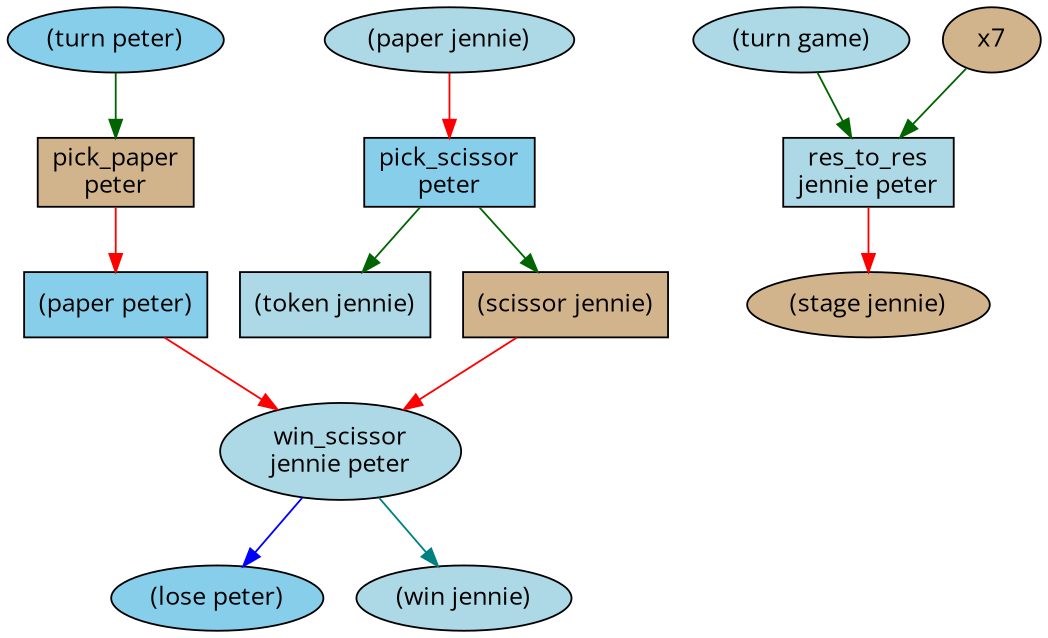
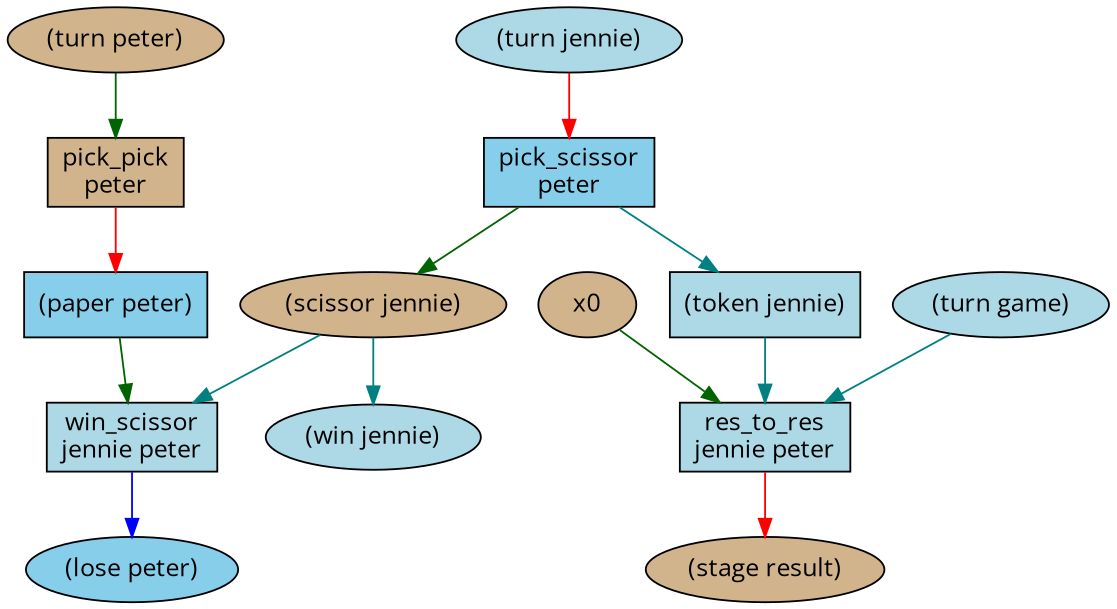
(116, 40) -> (116, 40)
(449, 40) -> (569, 40)
(992, 40) -> (587, 305)
(830, 97) -> (896, 364)
(116, 172) -> (116, 172)
(398, 233) -> (661, 234)
(566, 305) -> (373, 305)
(868, 305) -> (765, 570)
none -> (765, 361)
(213, 369) -> (123, 361)
(468, 369) -> (265, 364)
(341, 451) -> (132, 437)
(403, 525) -> (373, 362)
